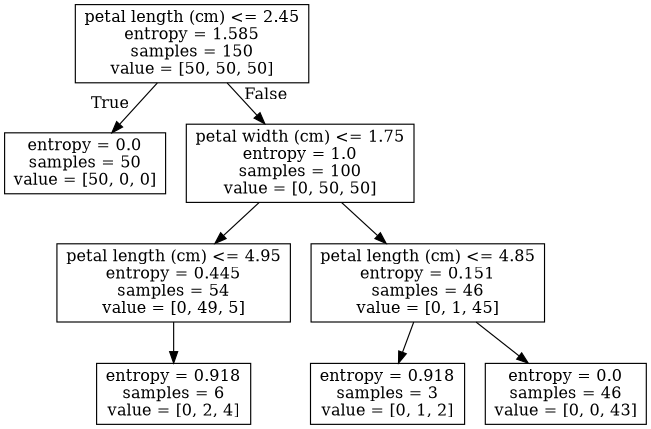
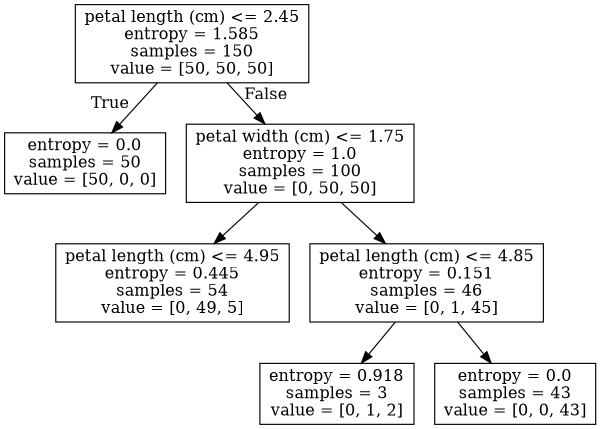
(174, 394) -> none
(566, 394) -> (515, 394)
